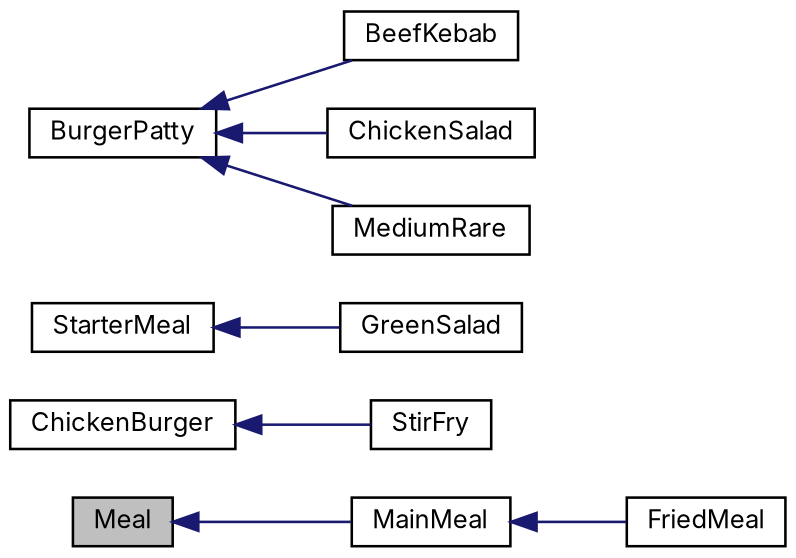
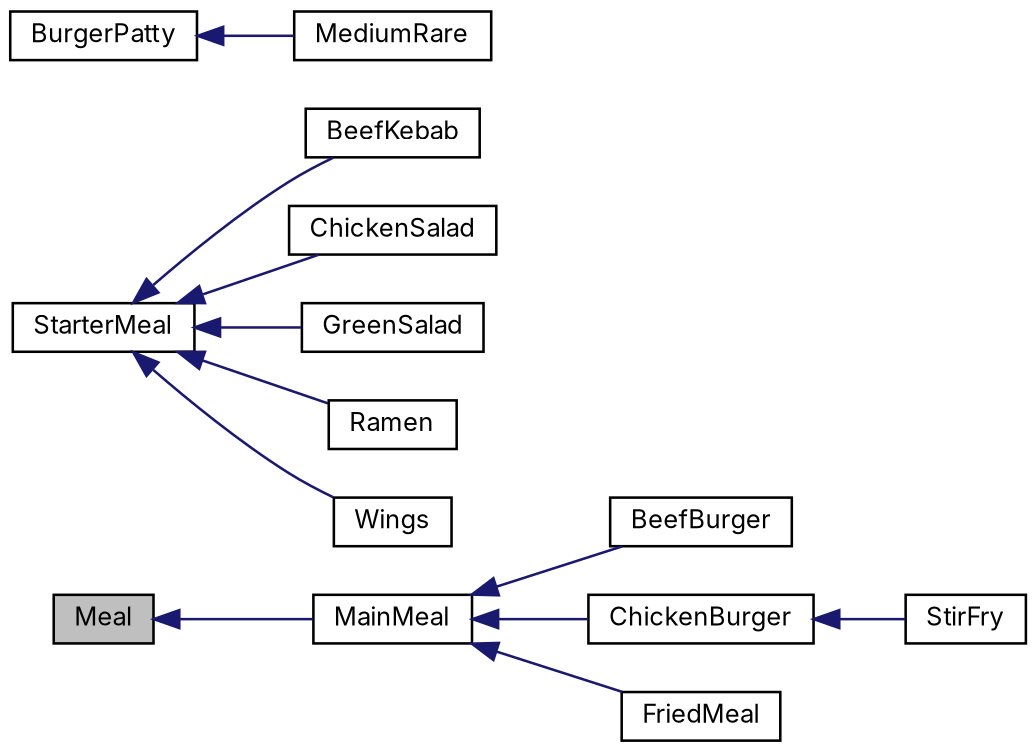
(289, 80) -> (239, 216)
(285, 133) -> (261, 275)
none -> (393, 425)
none -> (393, 522)
none -> (701, 522)
none -> (543, 619)
